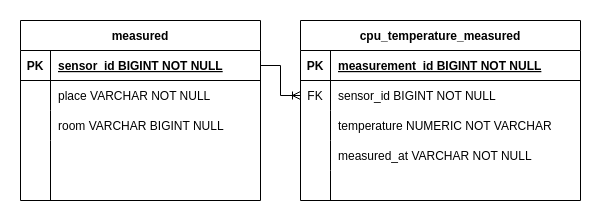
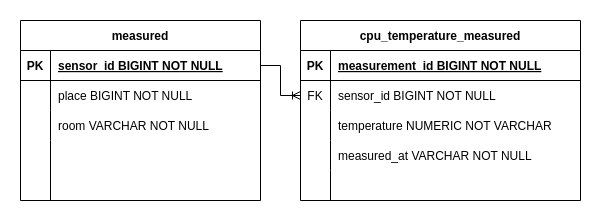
(126, 96) -> (122, 96)
(134, 126) -> (124, 126)
